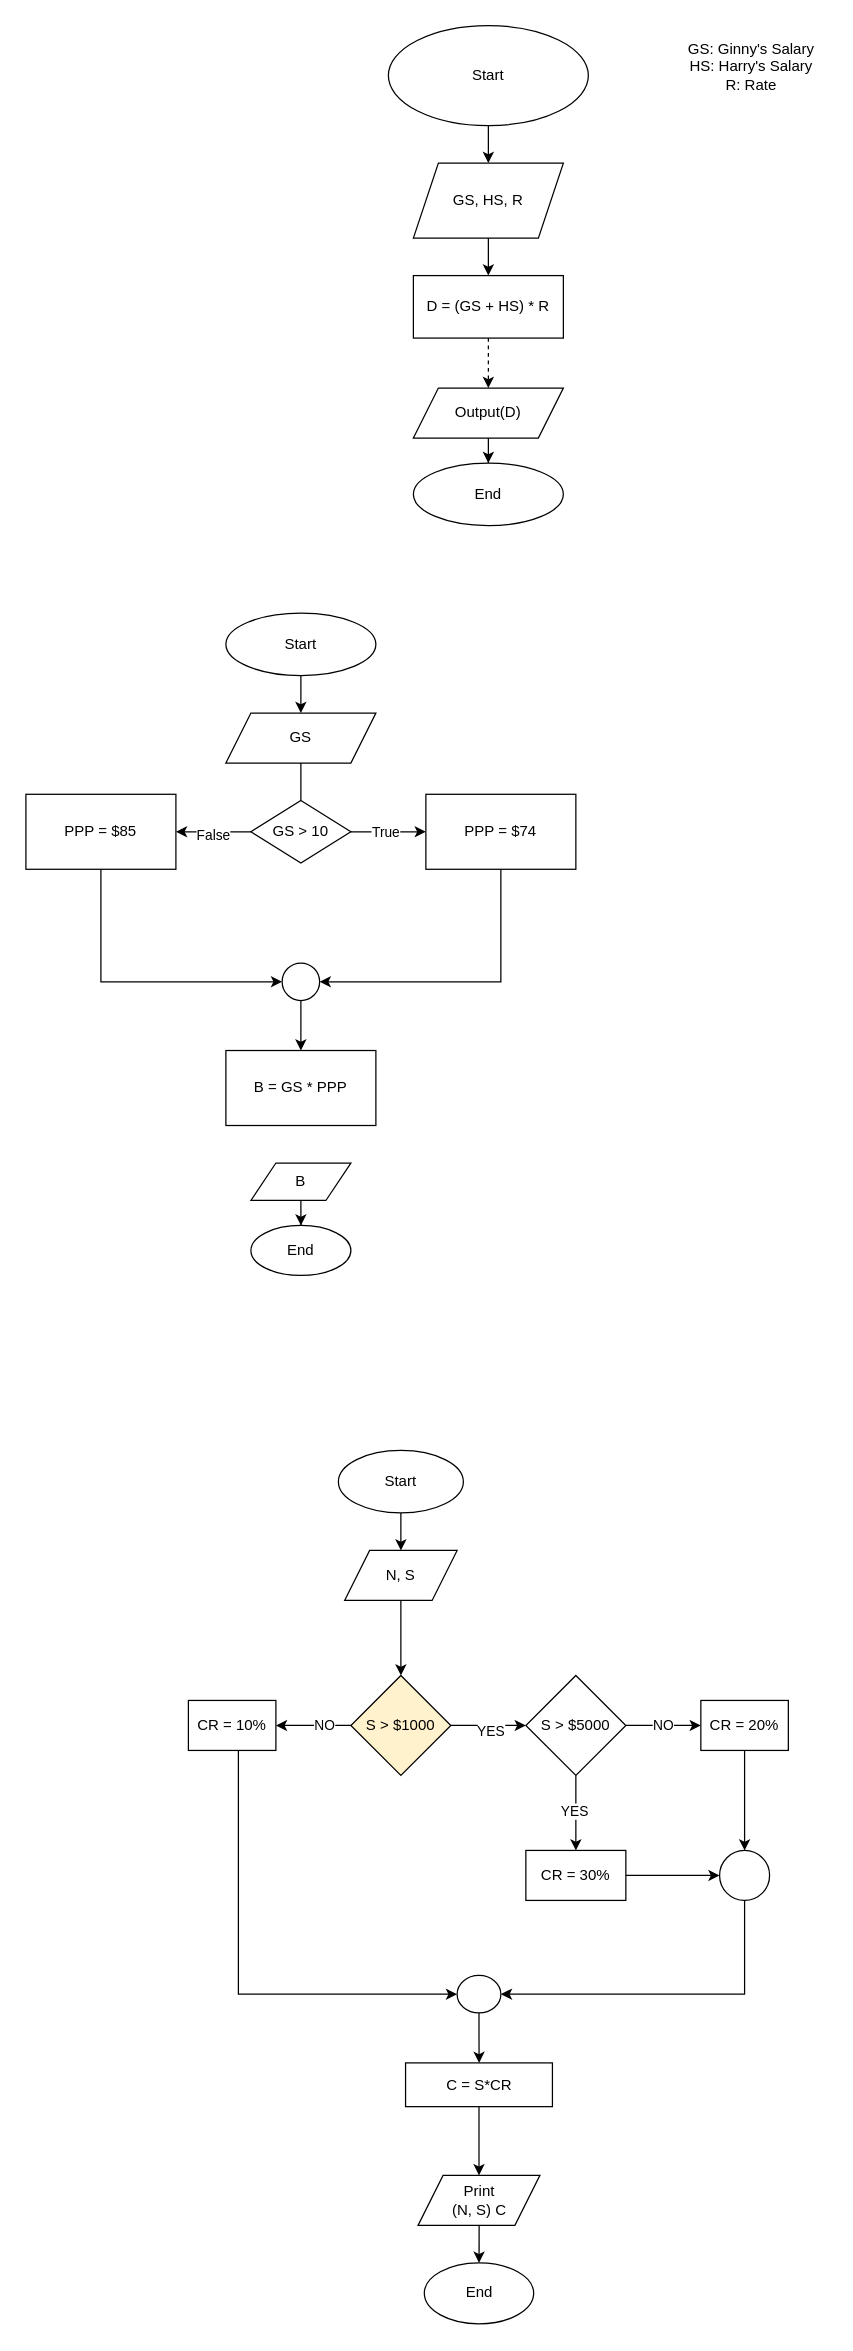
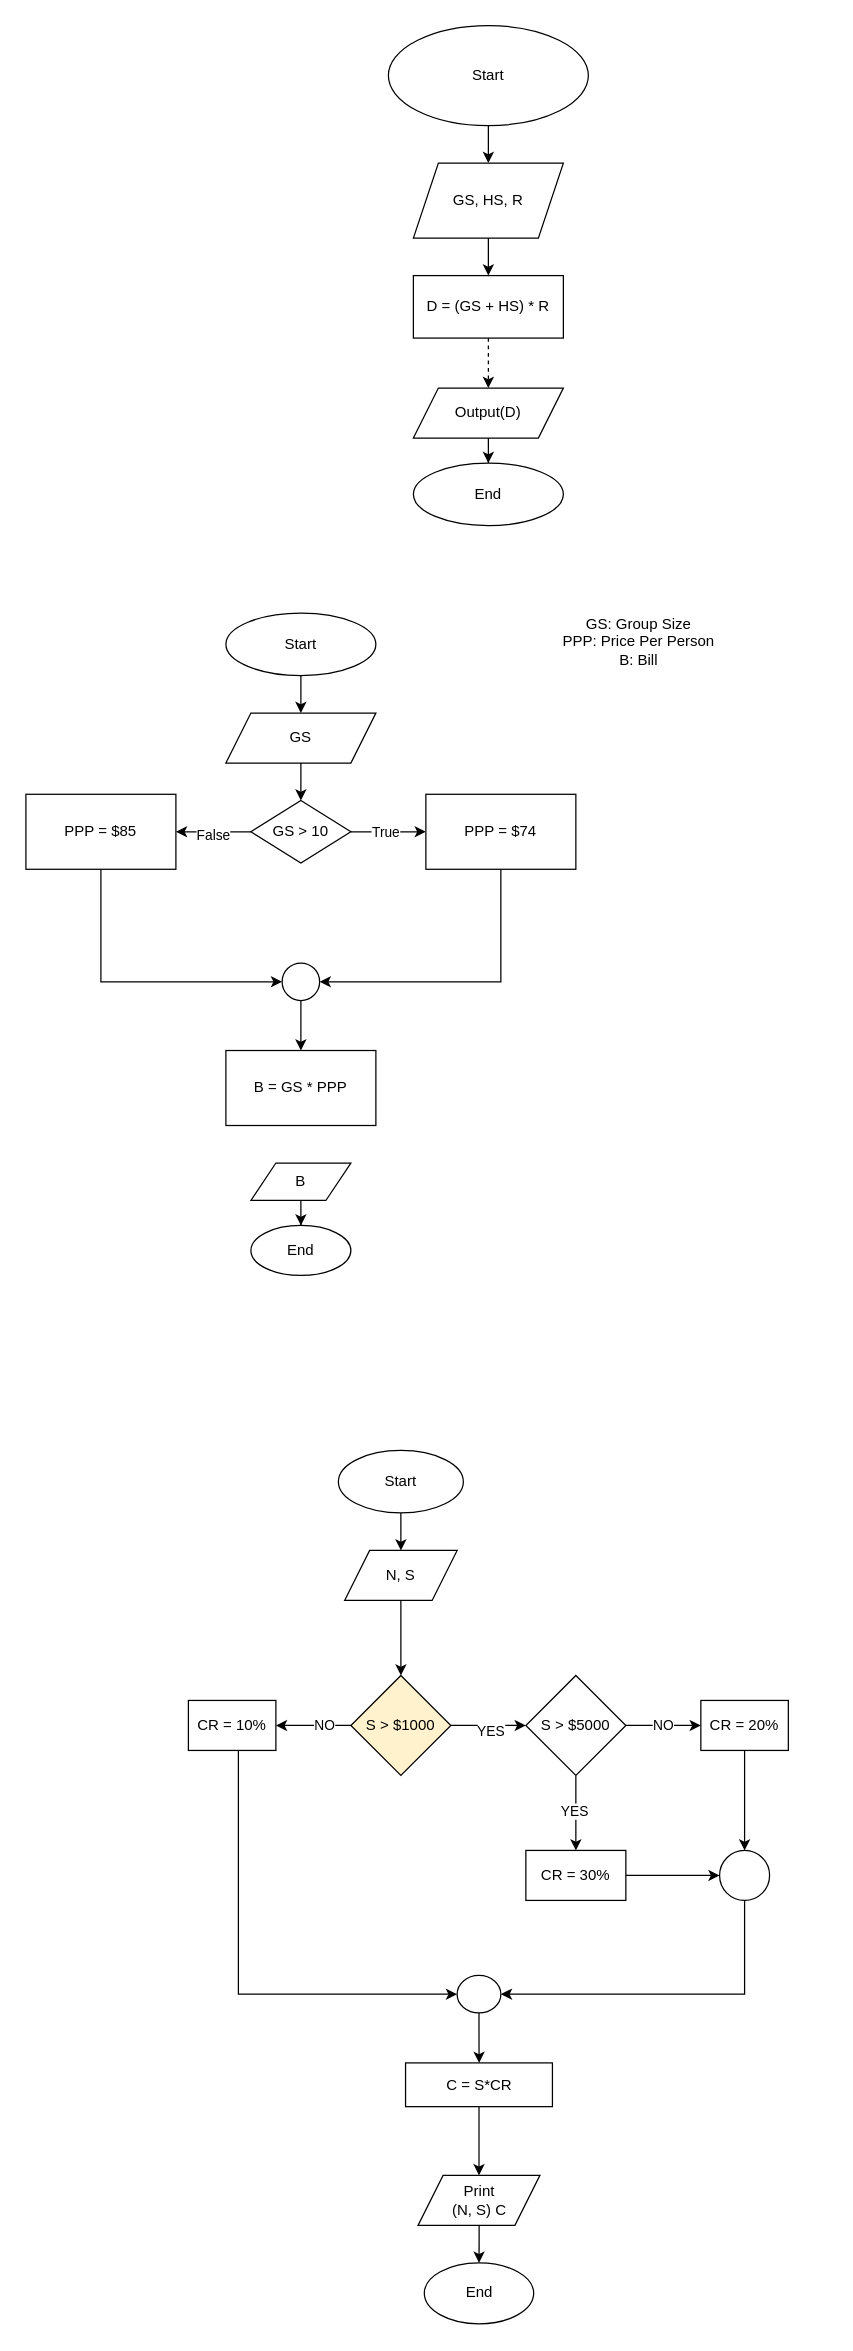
(751, 67) -> none
none -> (638, 642)
(301, 794) -> (301, 791)
